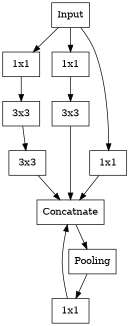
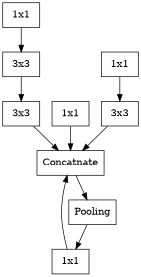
(71, 15) -> none
